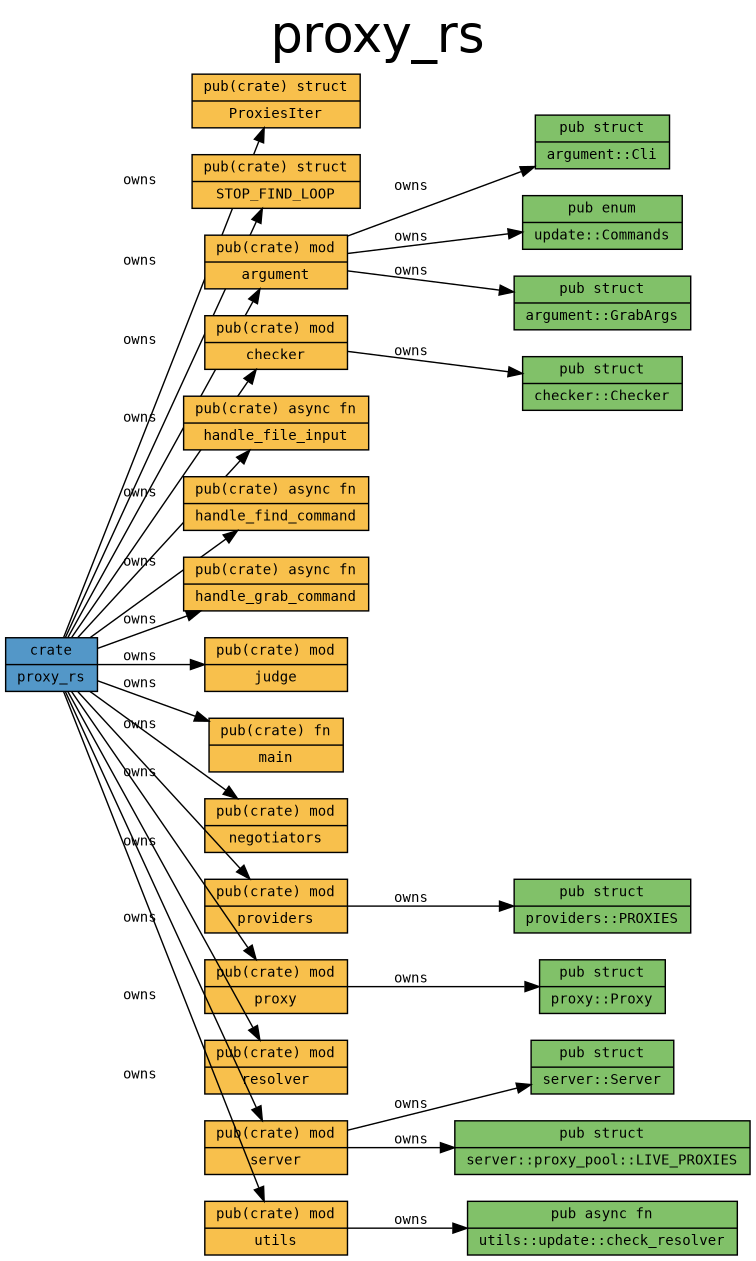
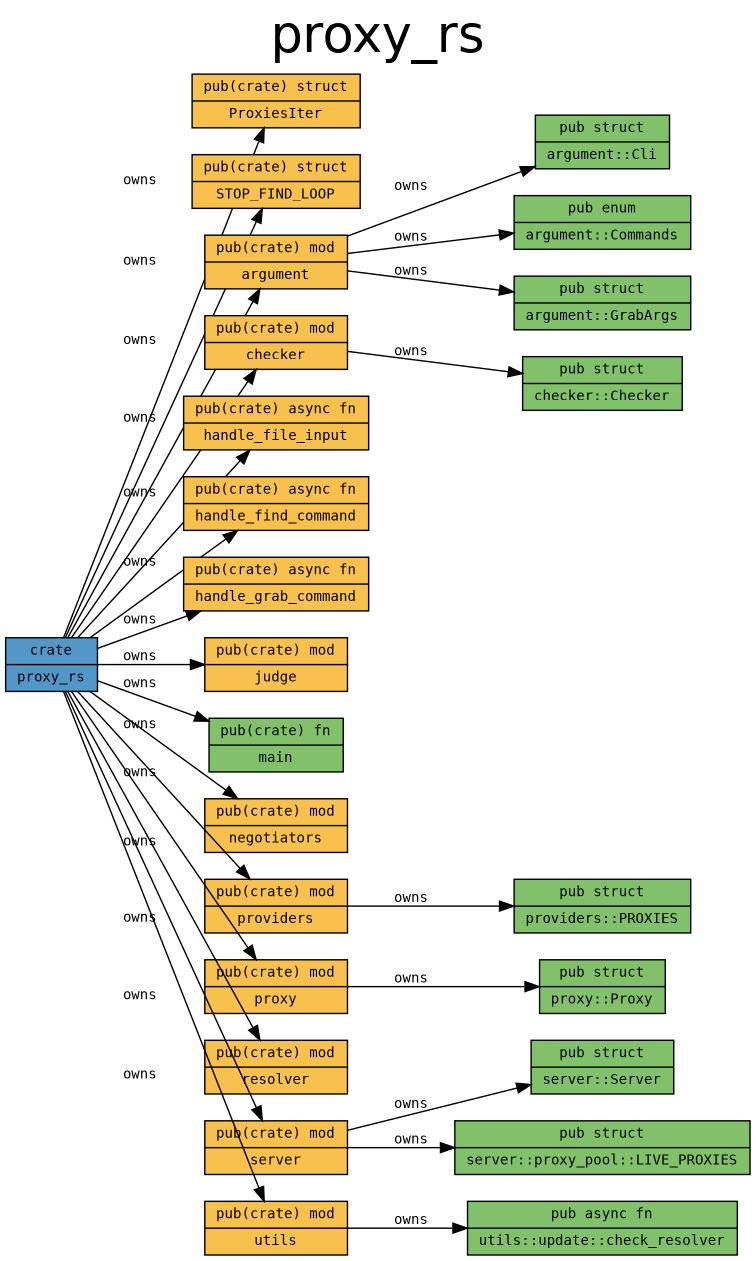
(602, 235) -> (602, 235)
(276, 745) -> (276, 745)
